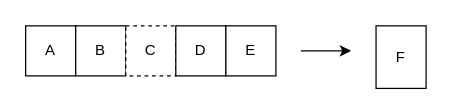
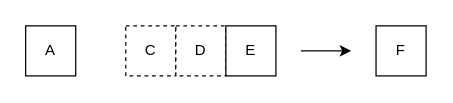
(101, 51) -> none
(201, 51) -> (201, 51)
(401, 57) -> (401, 51)
